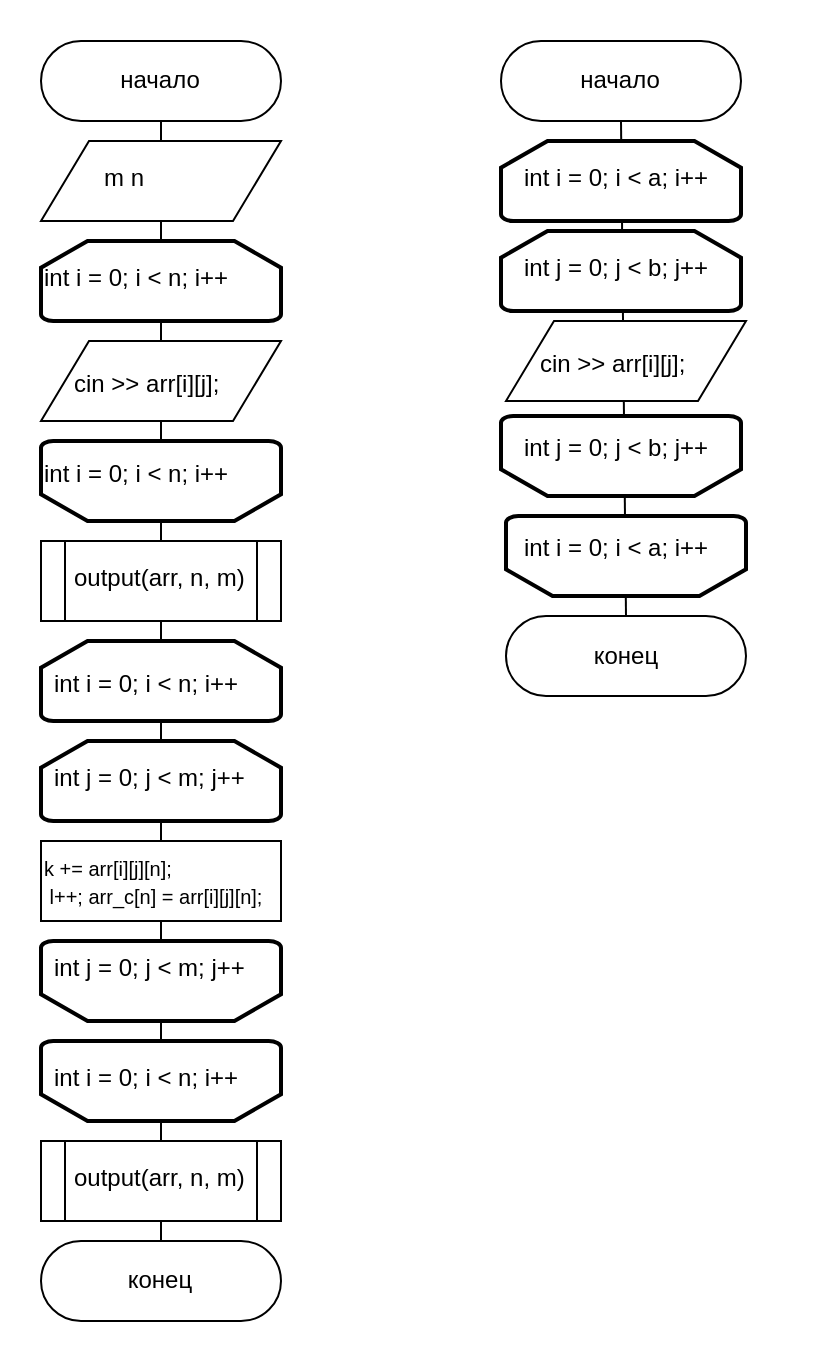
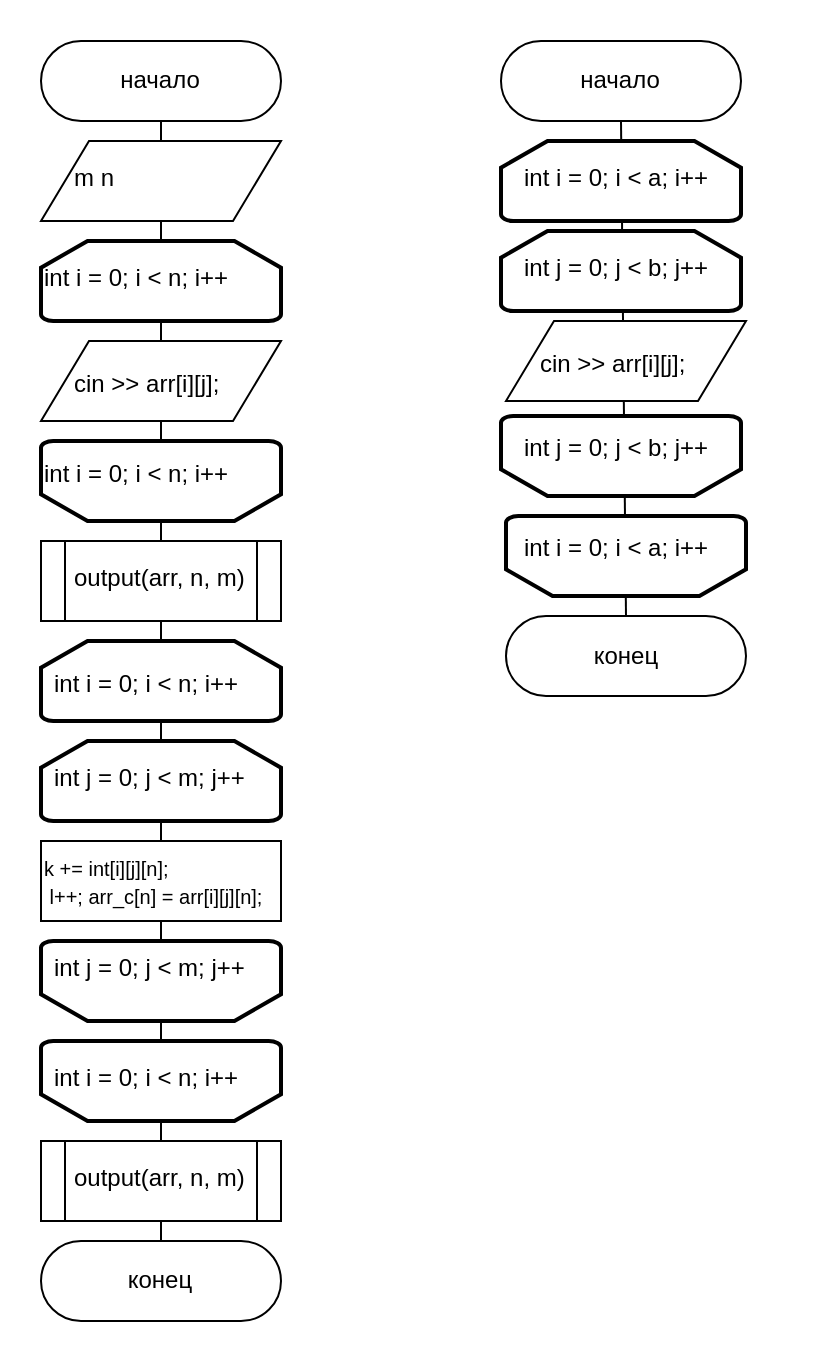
(181, 181) -> (151, 181)
(241, 884) -> (241, 884)
